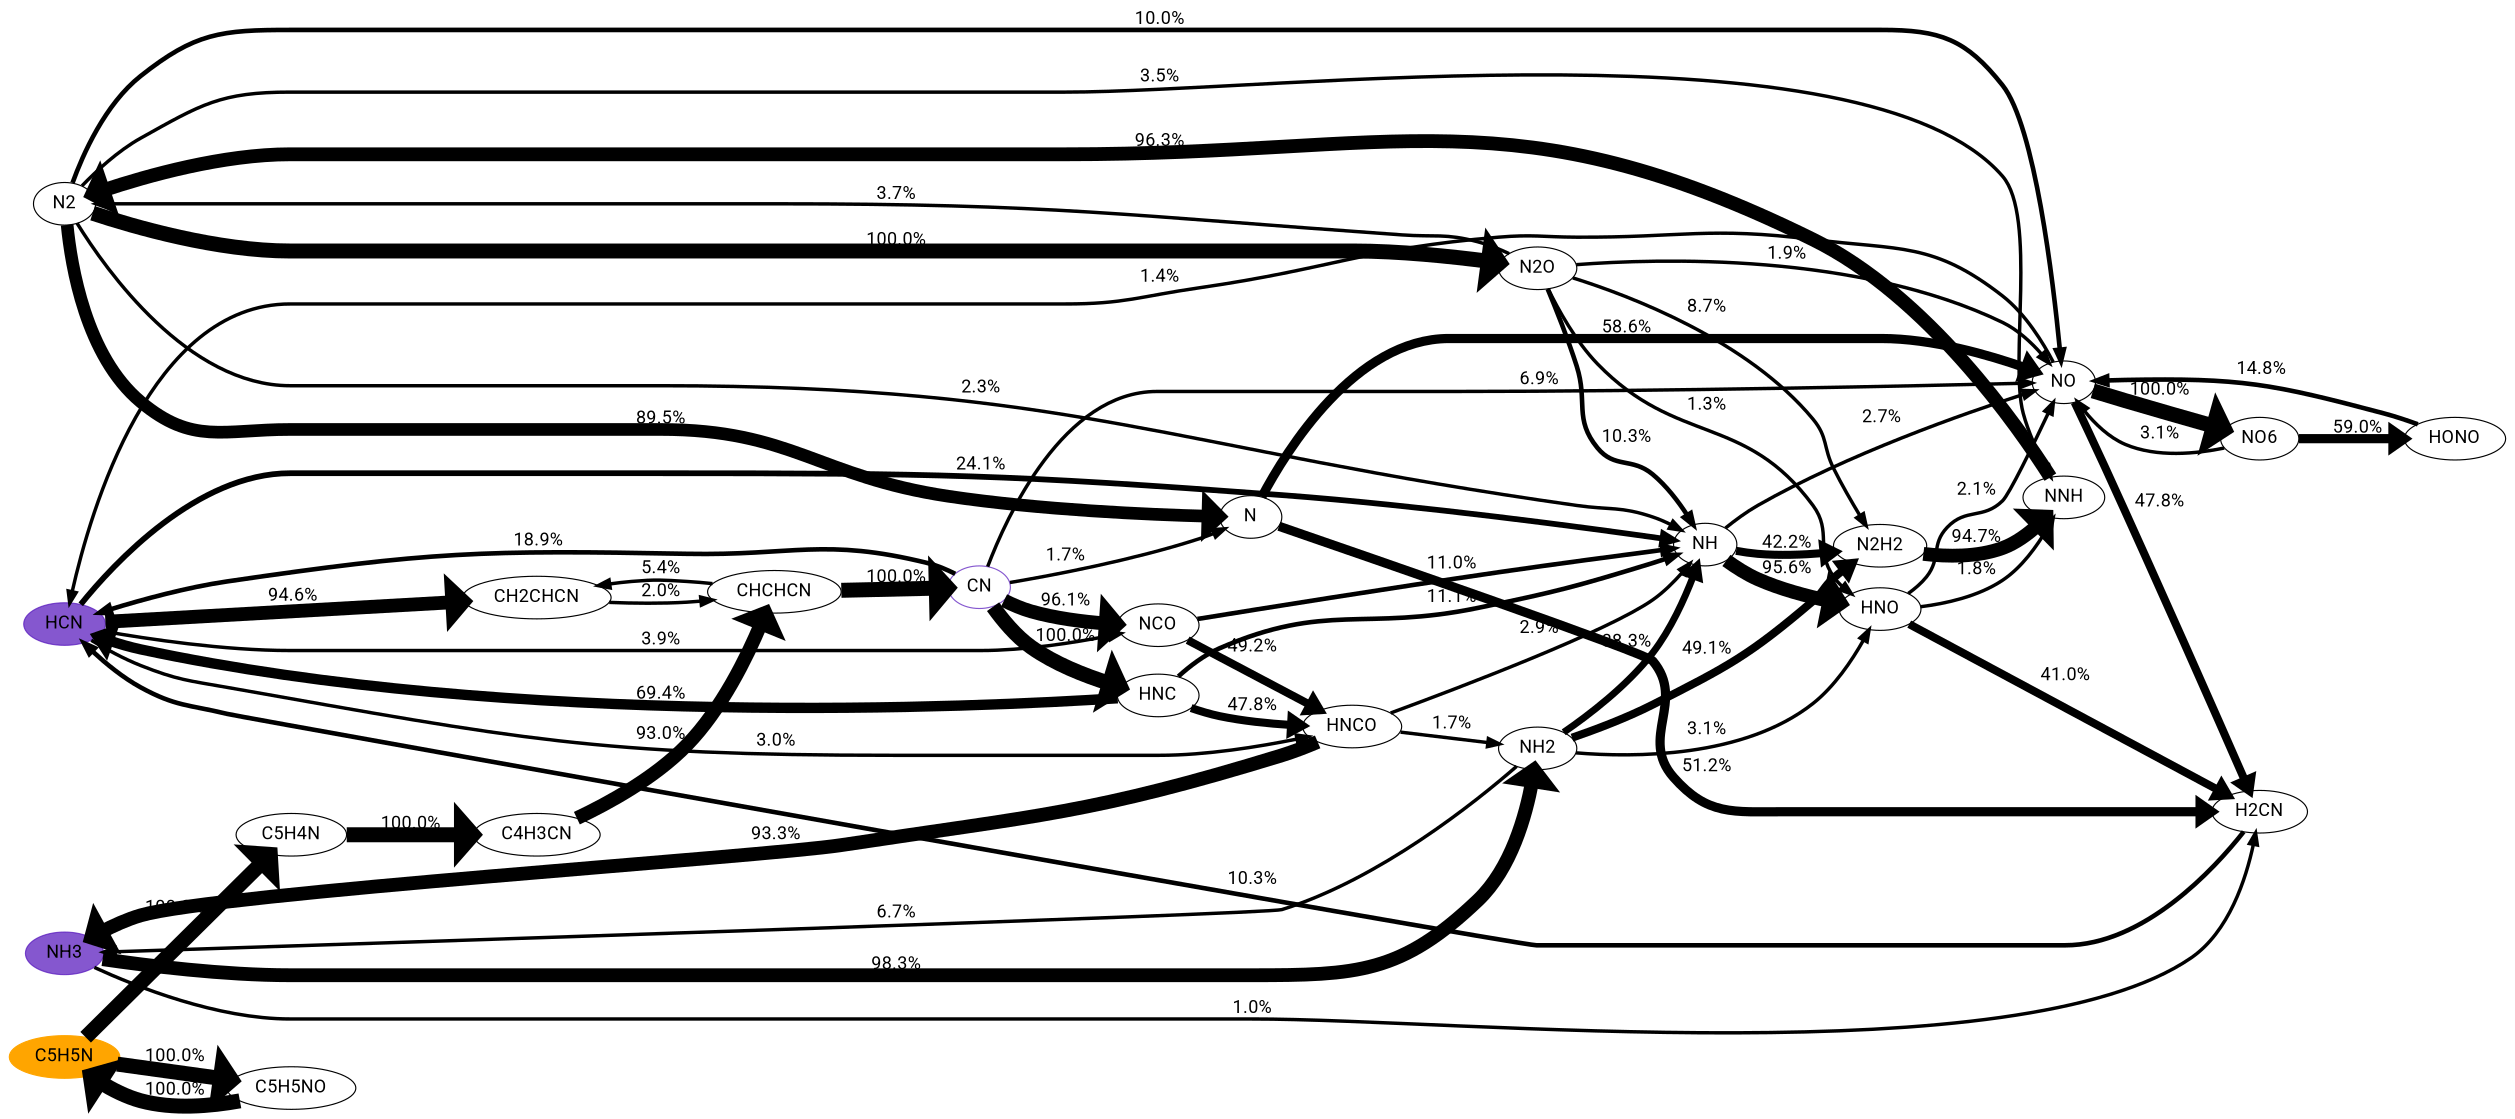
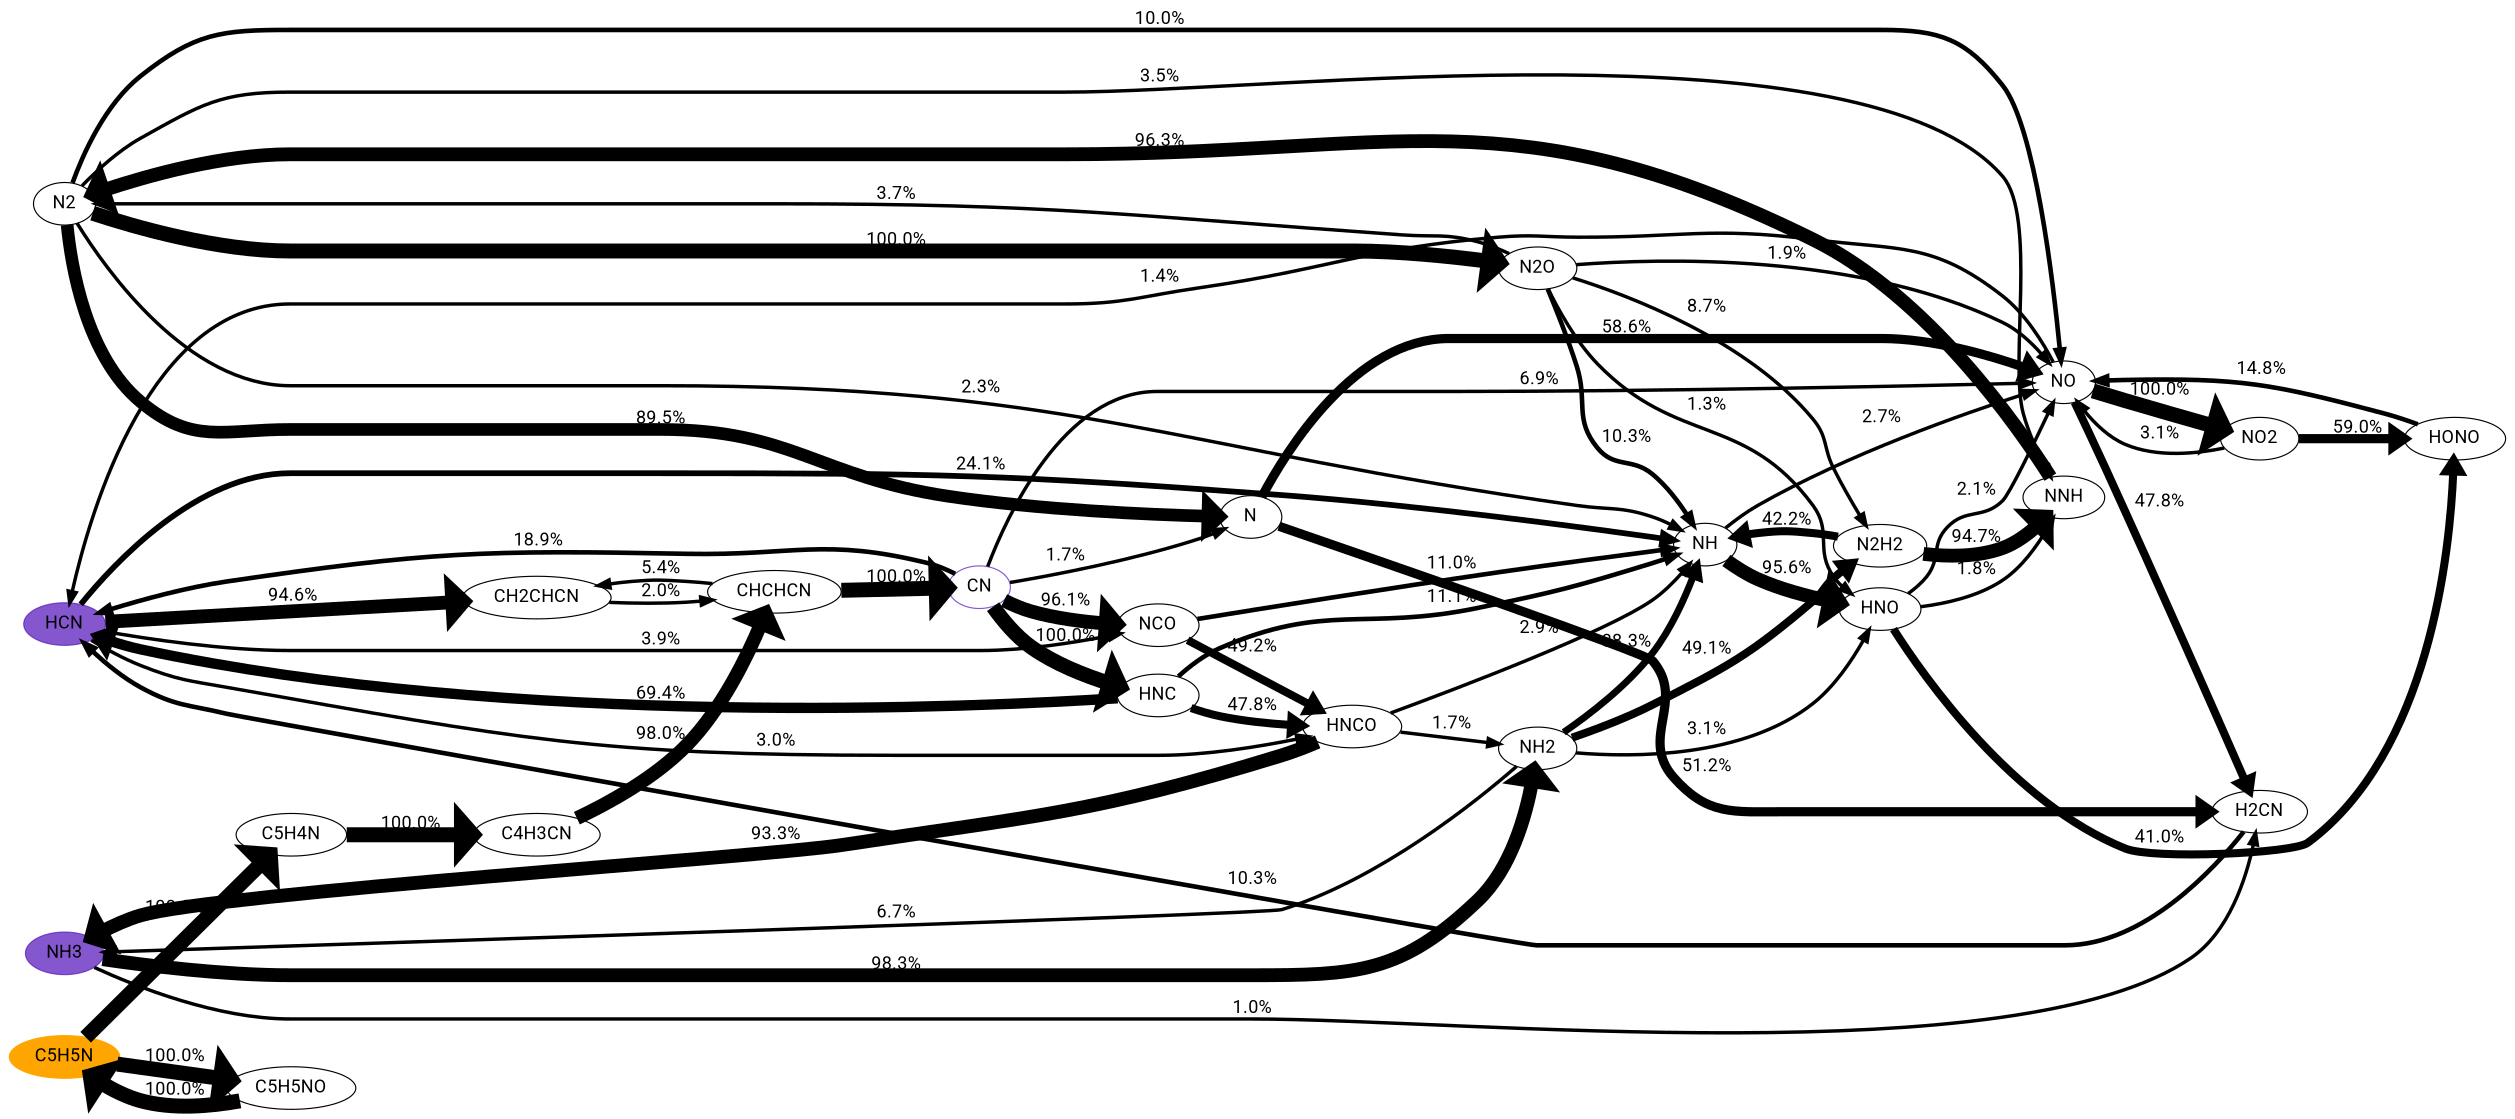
(2260, 439) -> (2260, 439)
(1780, 555) -> (1792, 531)
(2064, 707) -> (2260, 851)
(659, 735) -> (659, 735)
